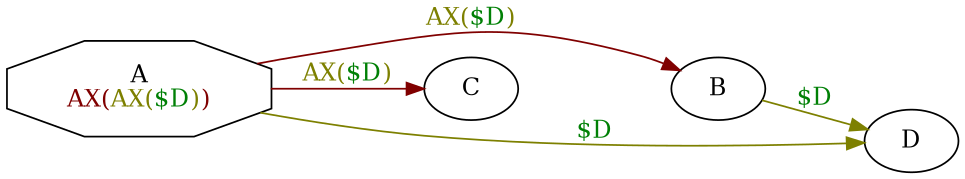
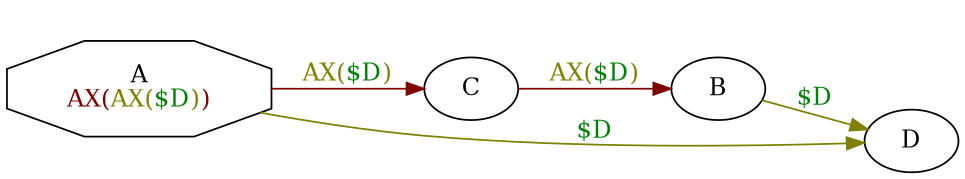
(461, 33) -> (586, 89)
